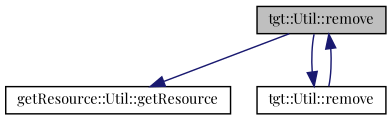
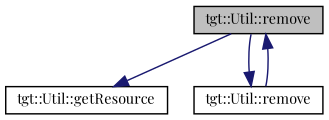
(118, 100) -> (87, 100)
